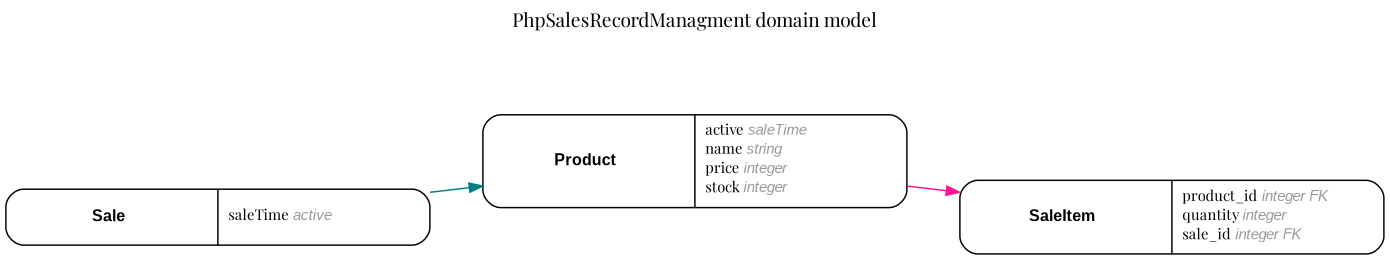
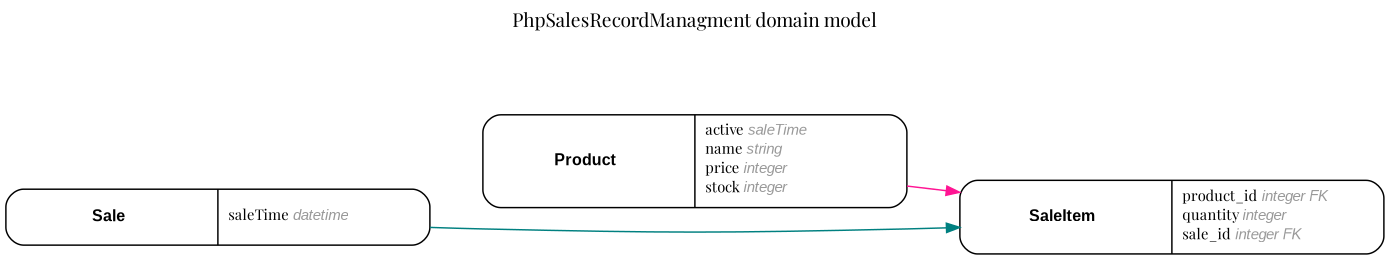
(450, 190) -> (688, 232)
(313, 216) -> (321, 216)
